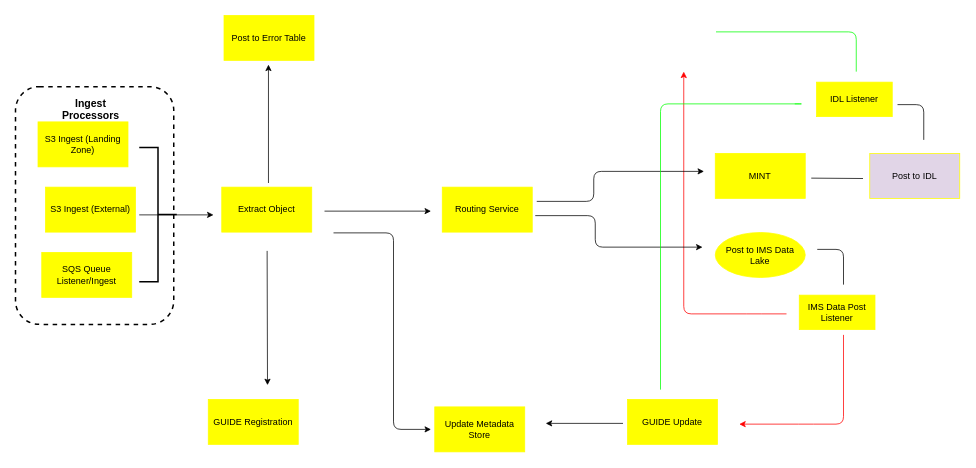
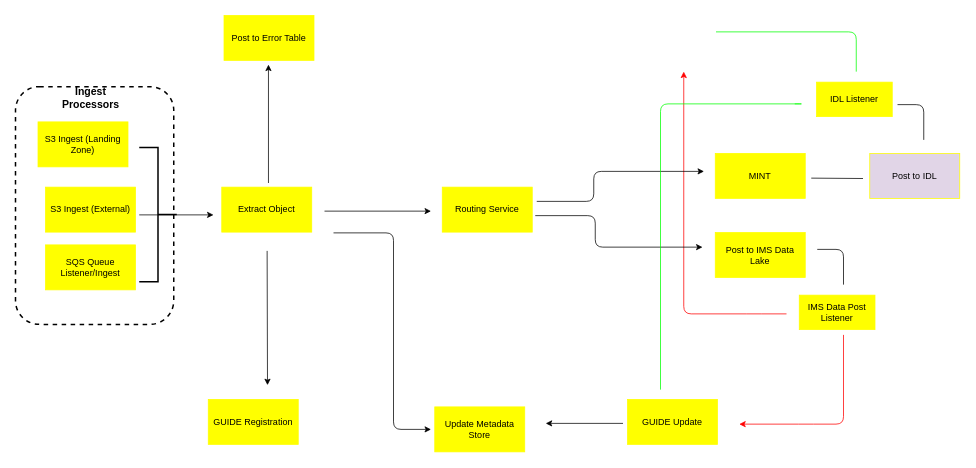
(90, 109) -> (90, 98)
(760, 255) -> (760, 255)
(87, 275) -> (90, 267)
